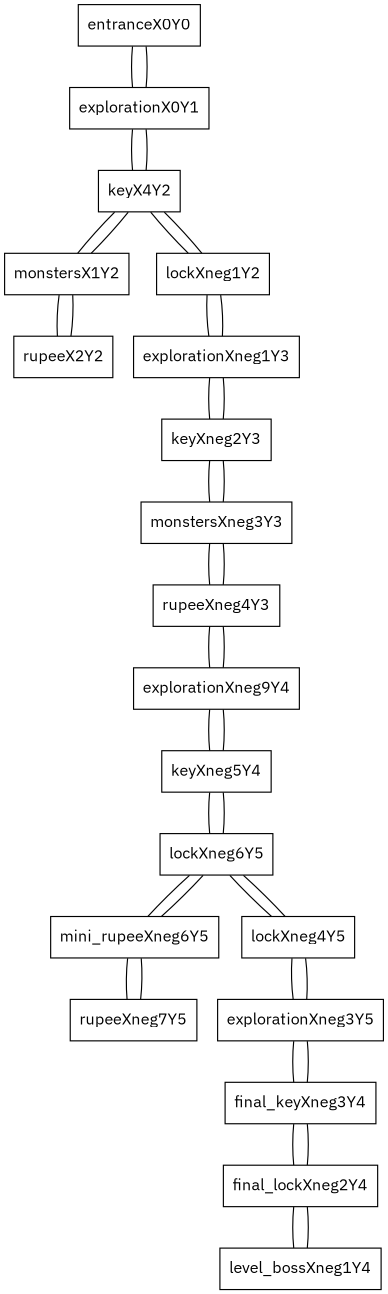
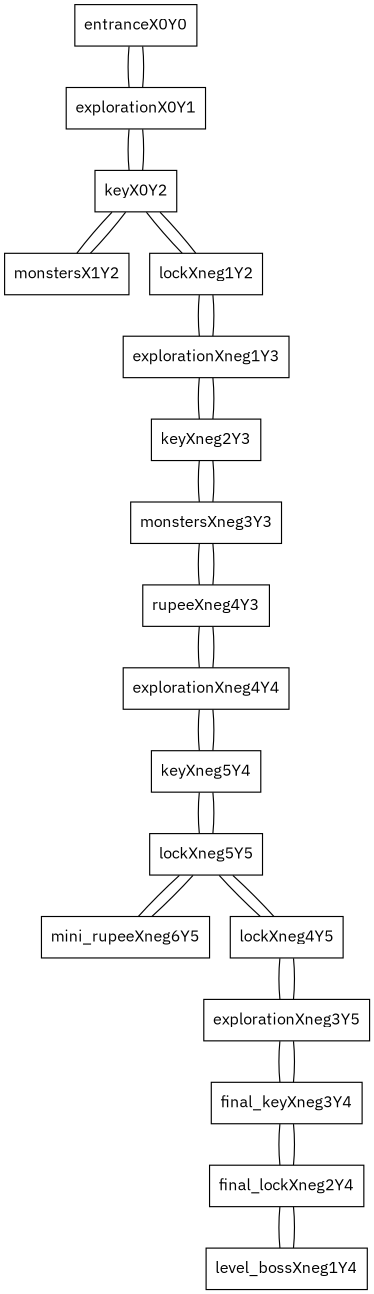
(139, 191) -> (136, 191)
(63, 357) -> none
(216, 689) -> (206, 689)
(216, 854) -> (206, 854)
(134, 1020) -> none
